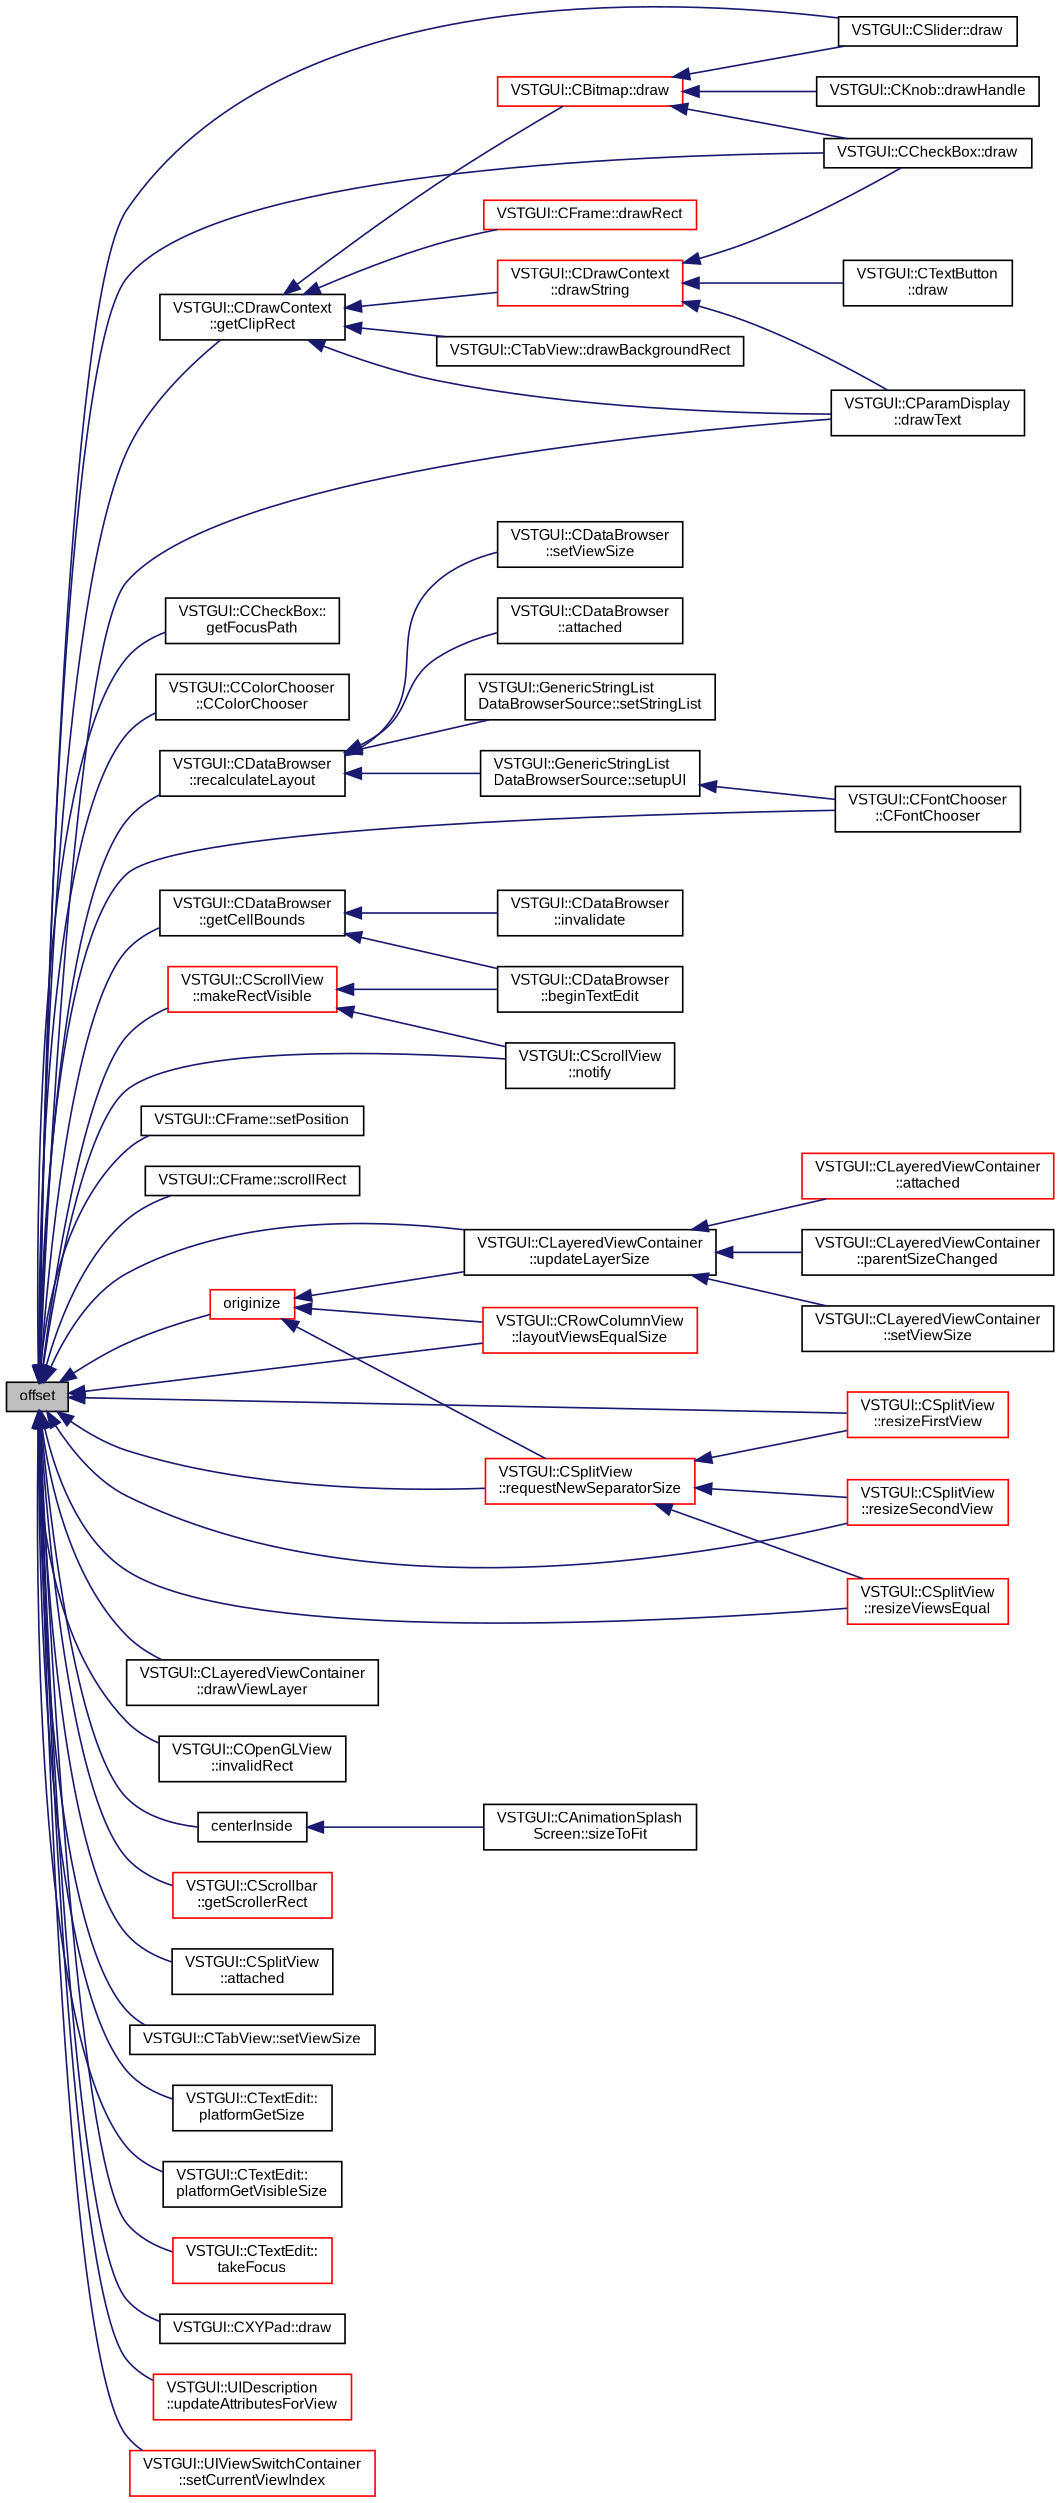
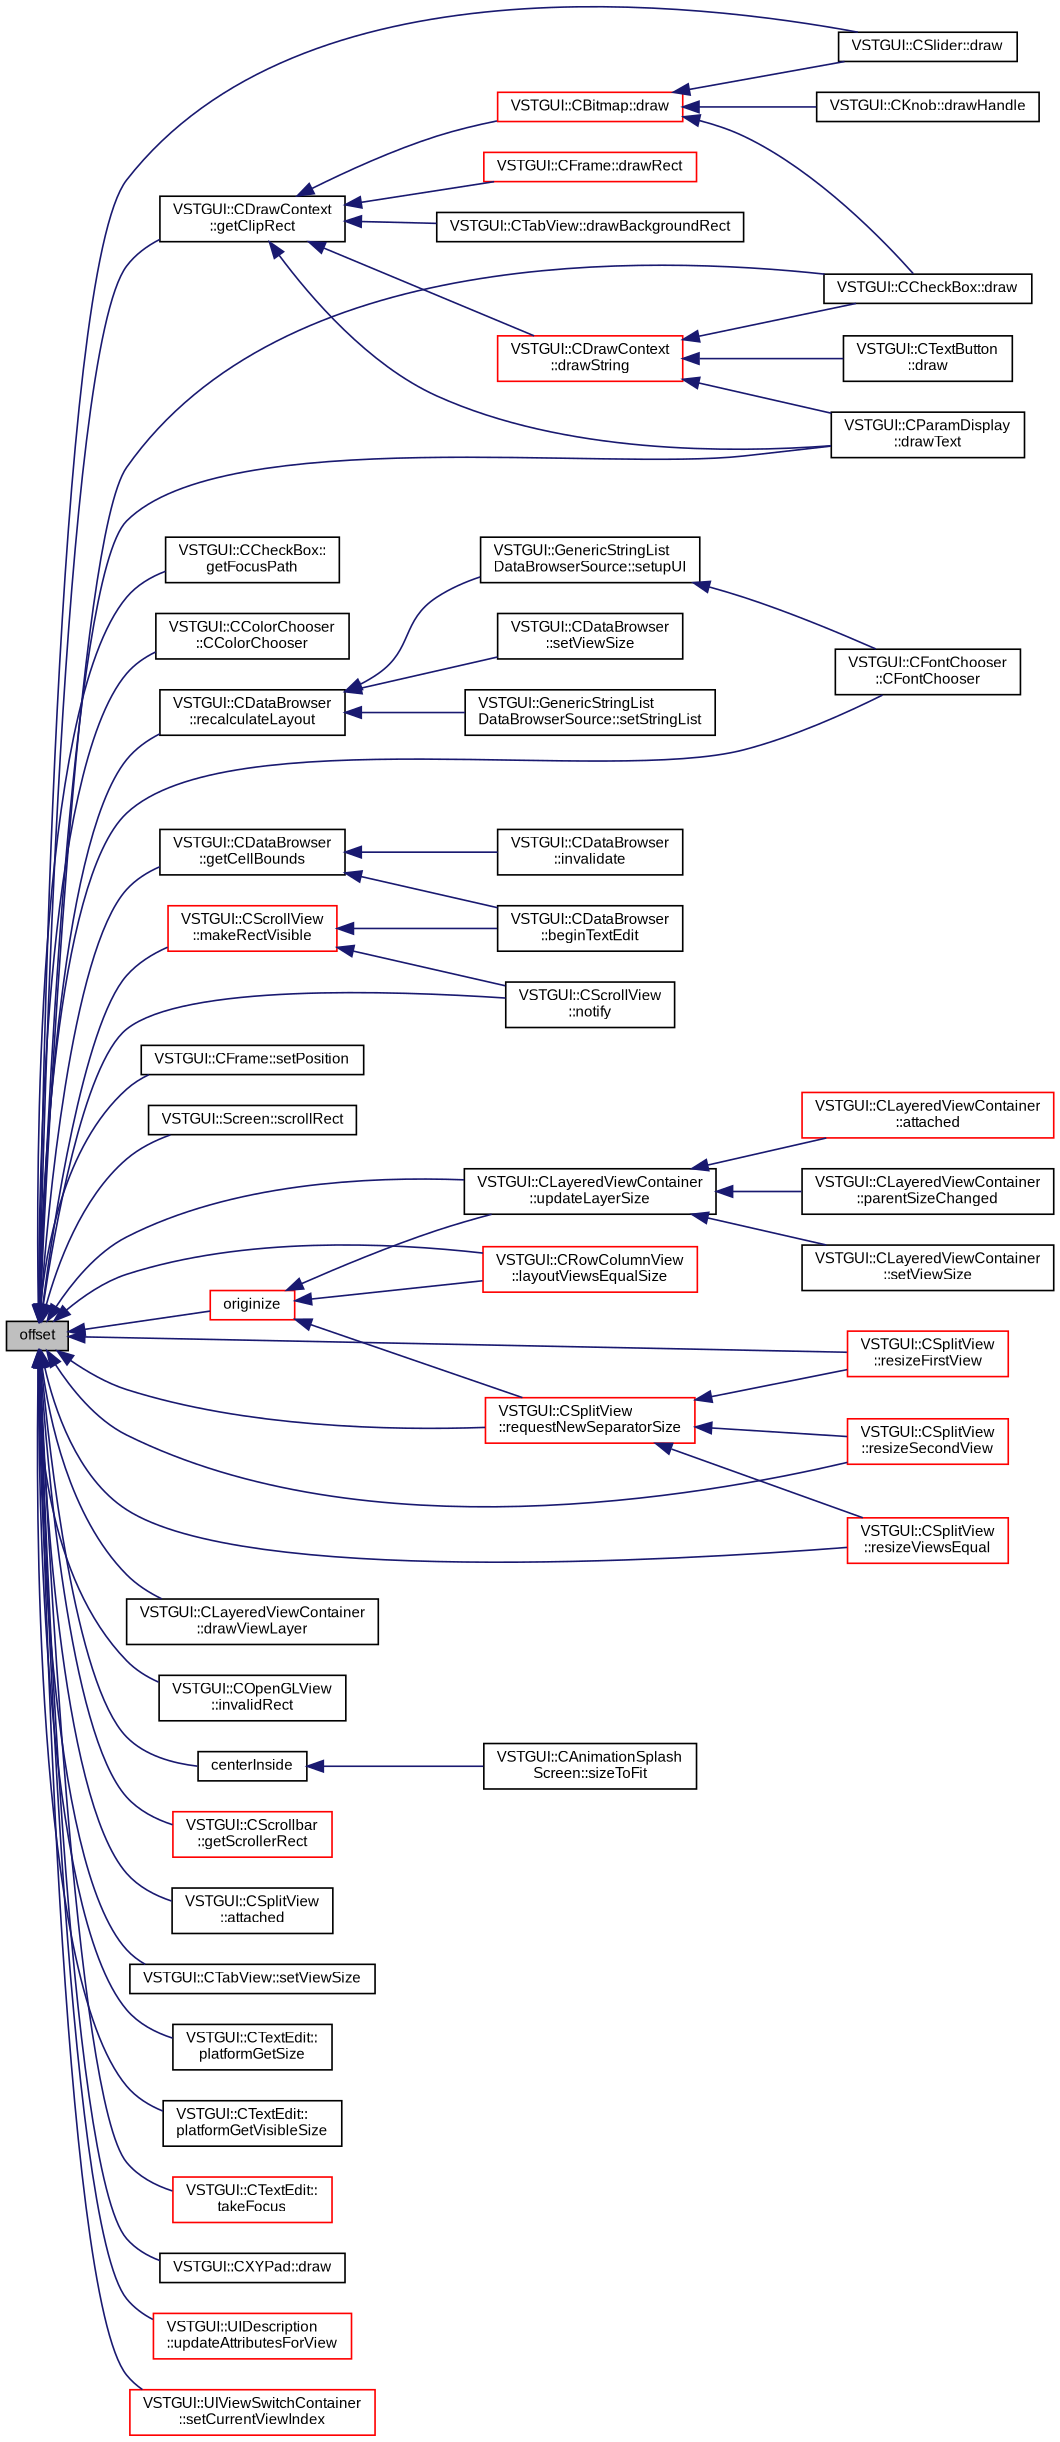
(590, 621) -> none
(252, 1181) -> (252, 1120)
